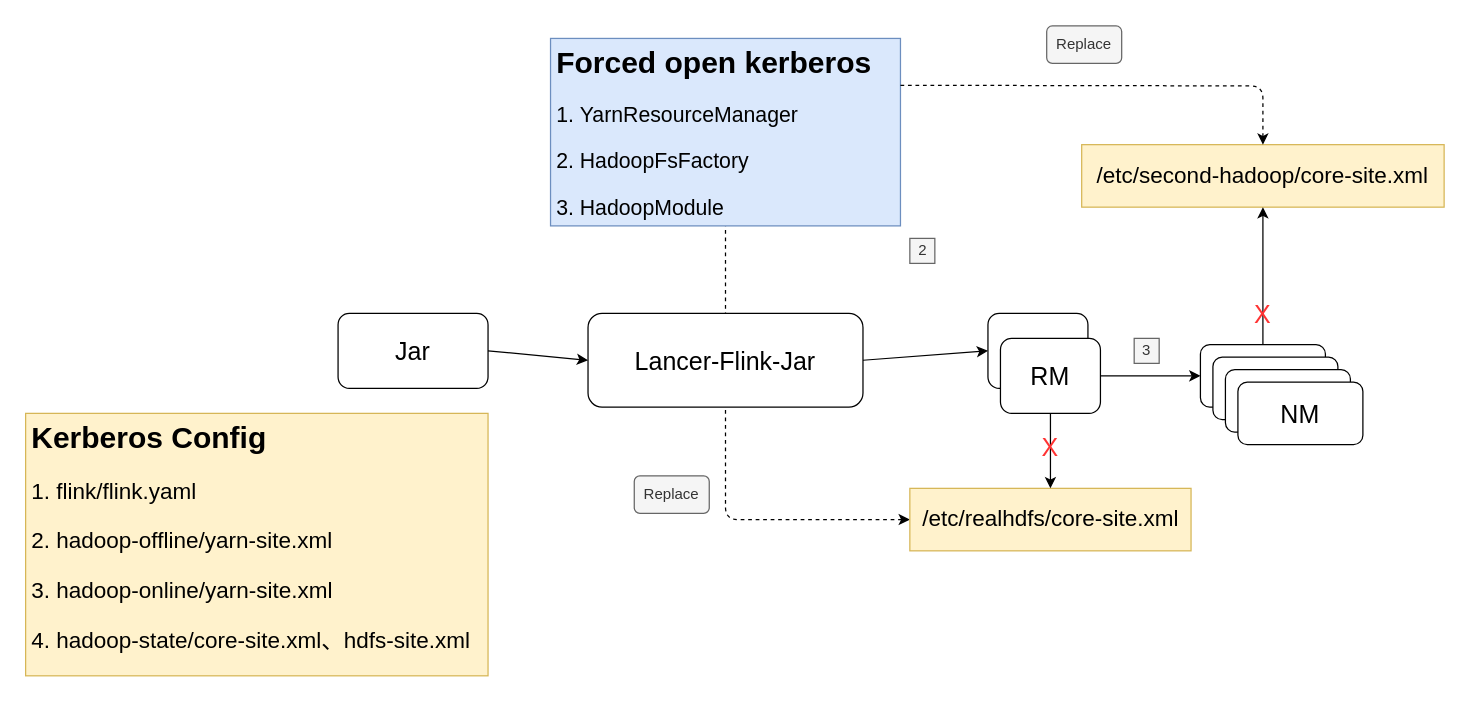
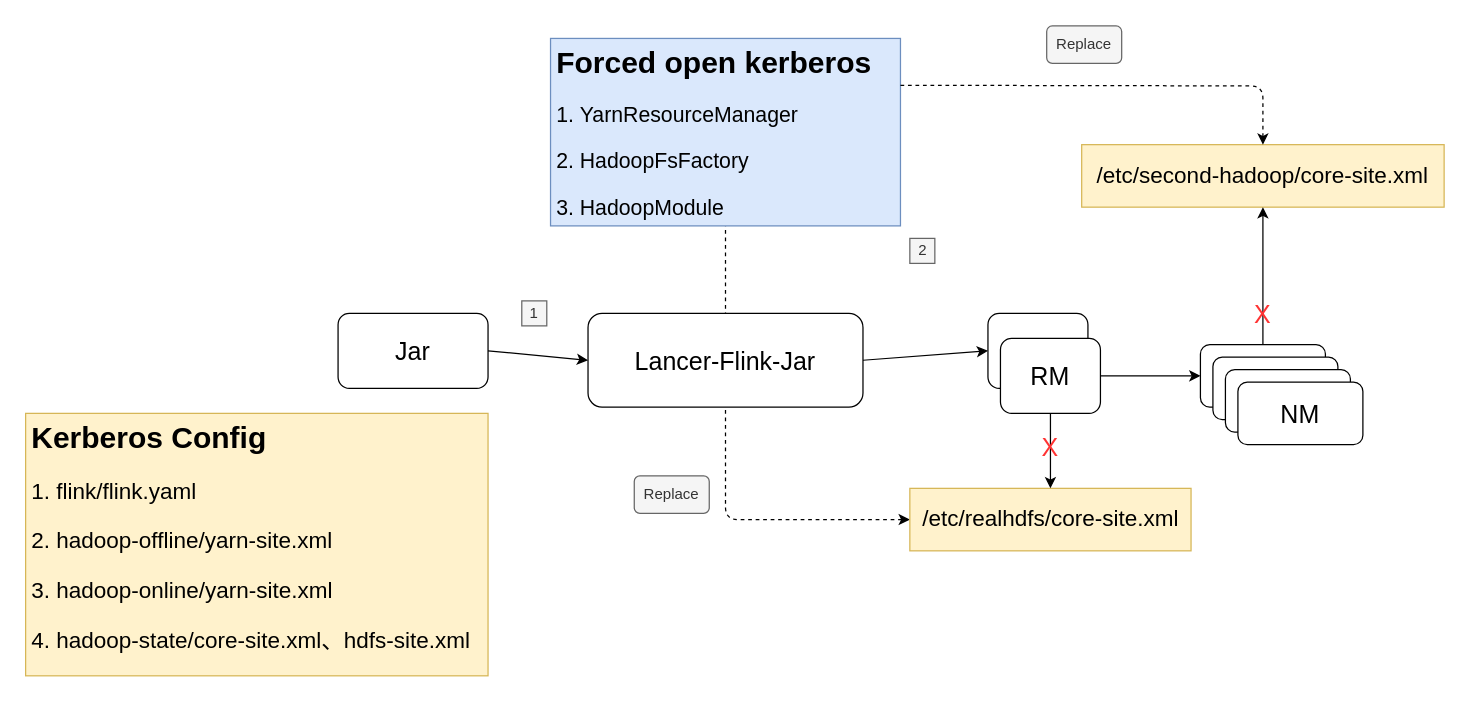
none -> (534, 313)
(1147, 351) -> none
